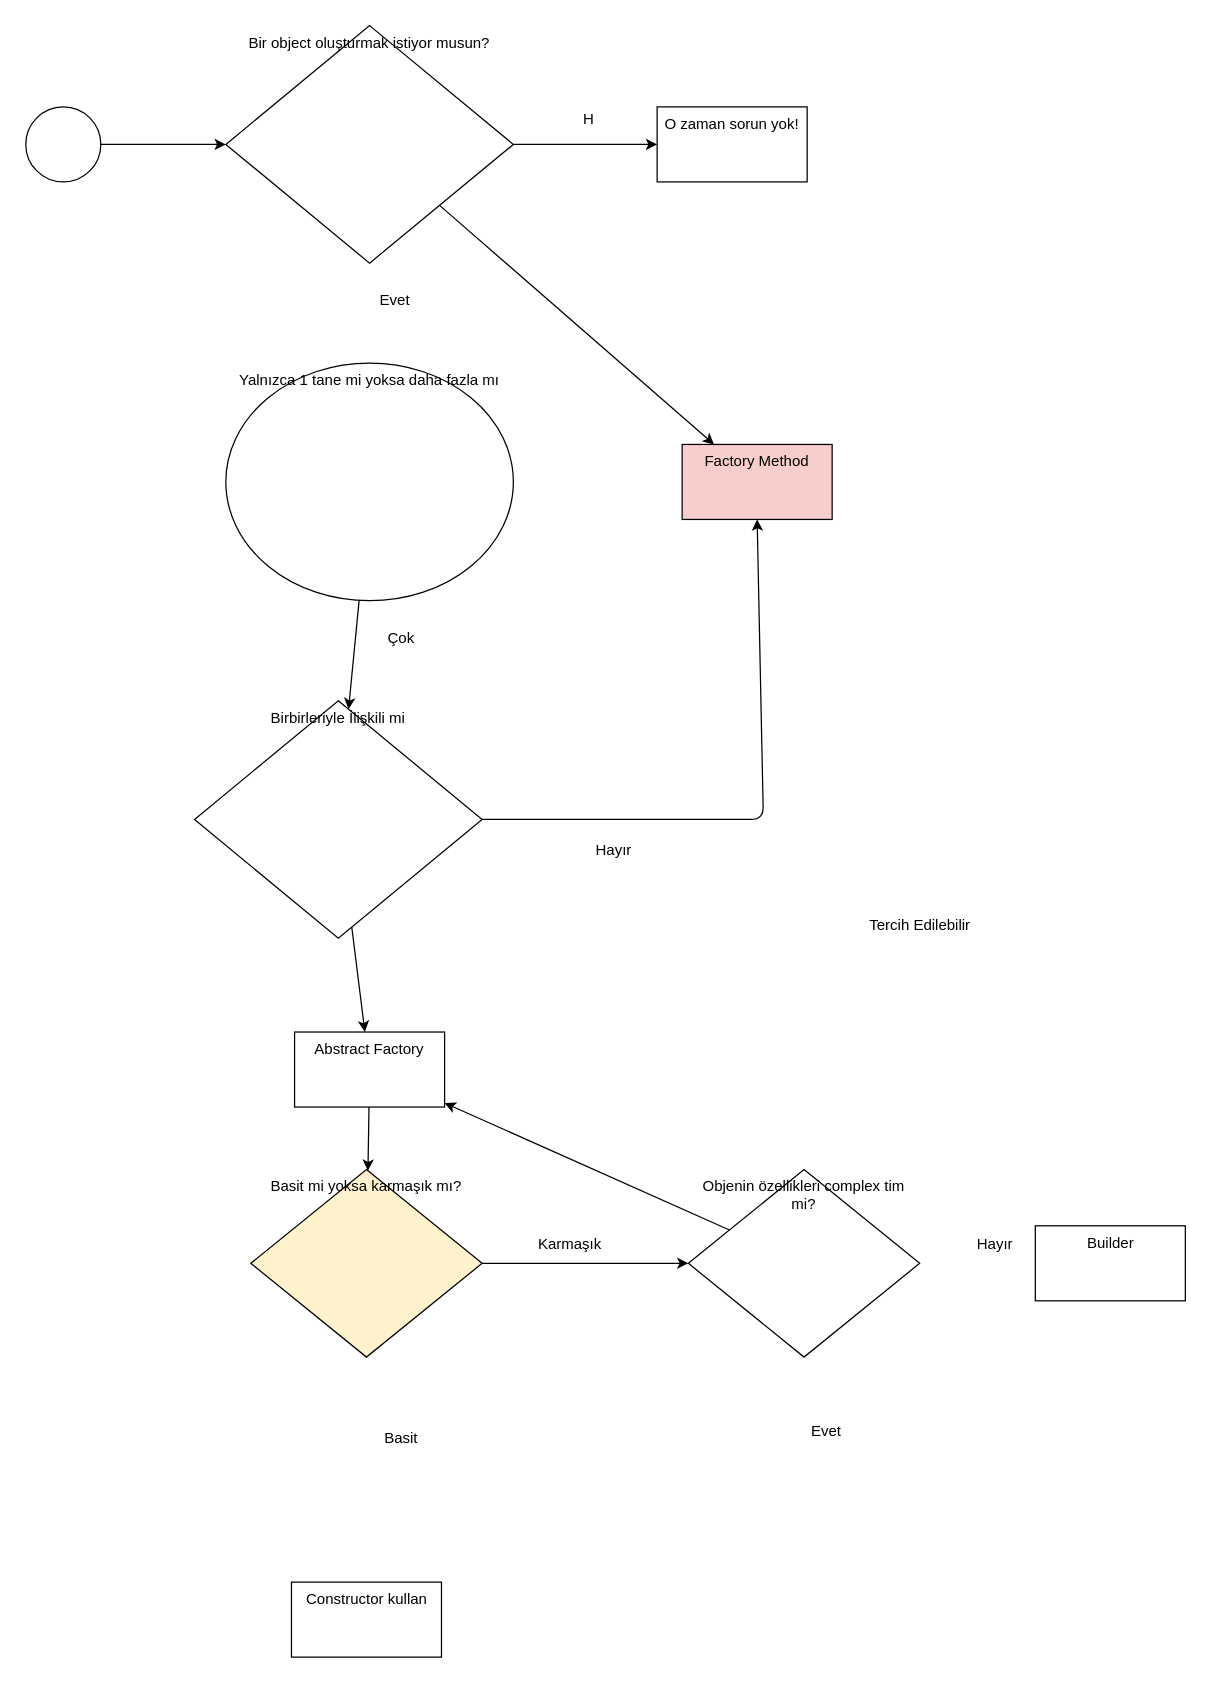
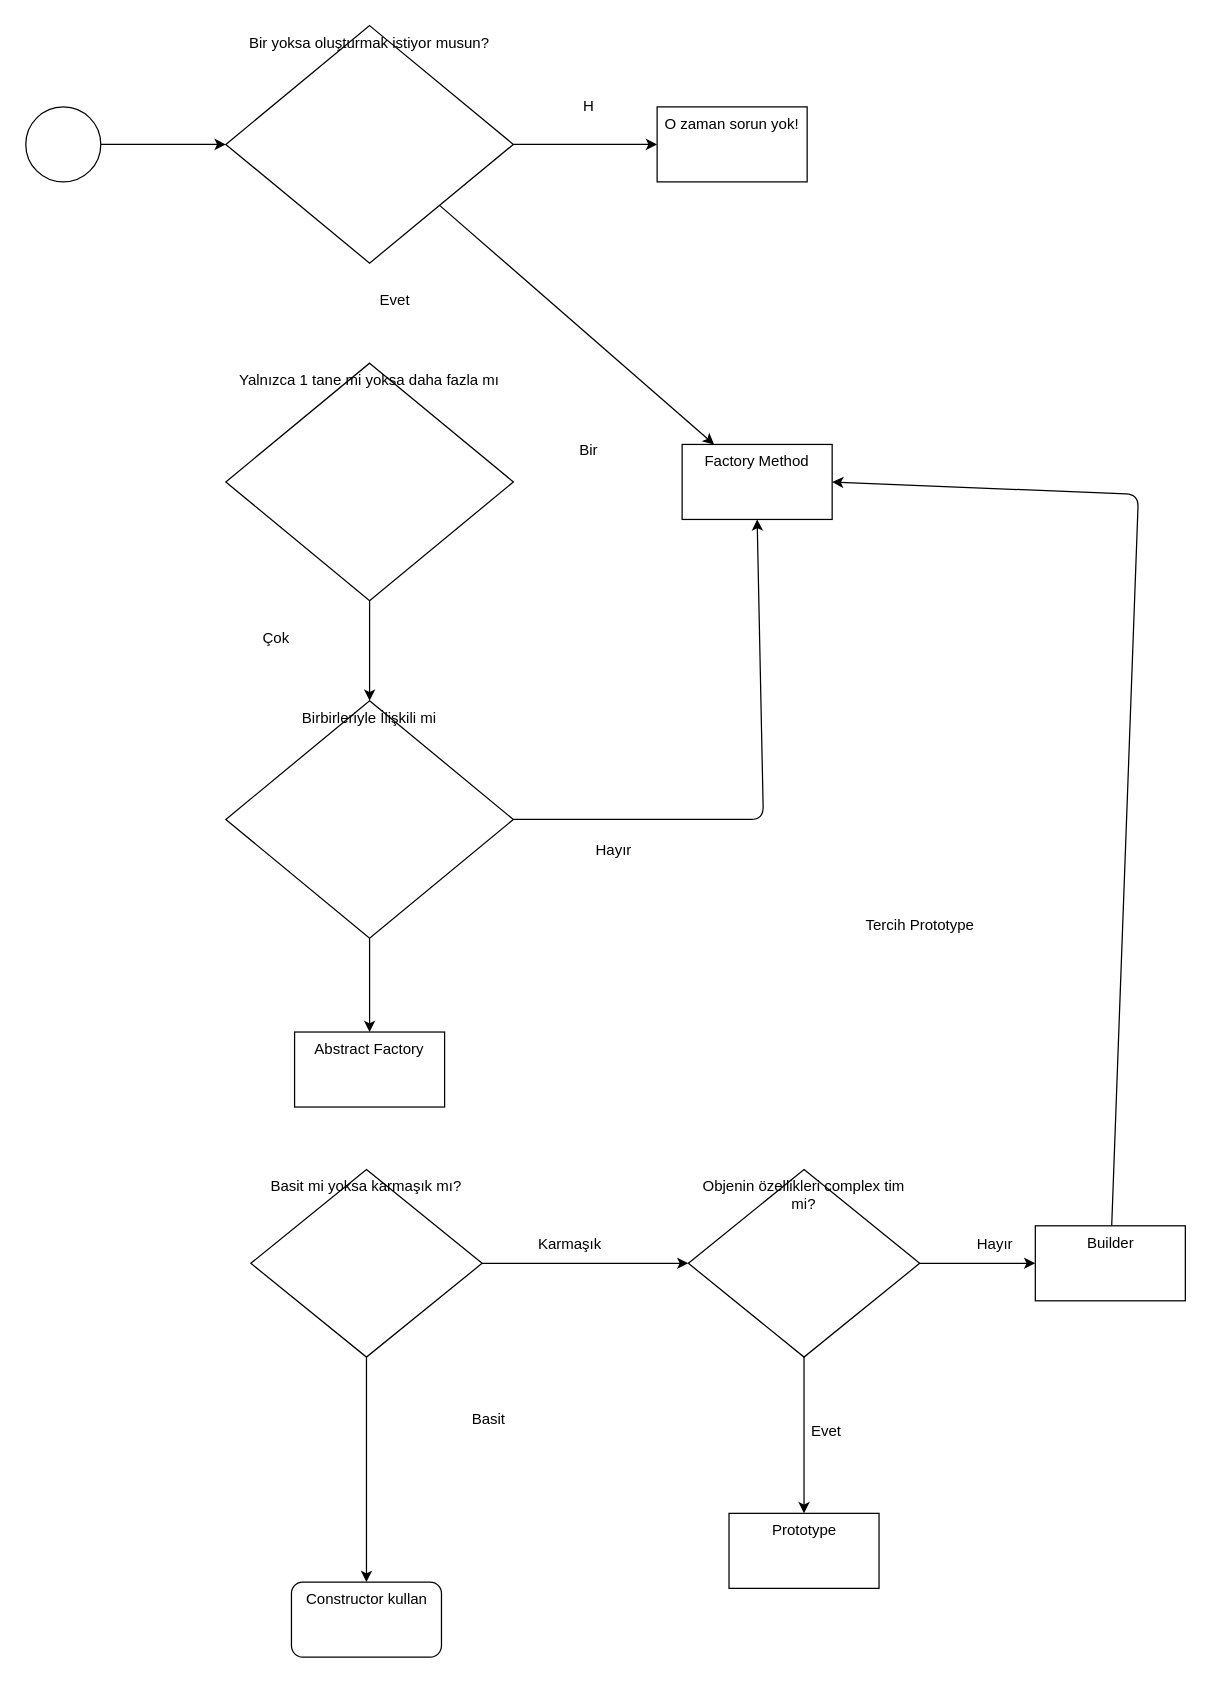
(369, 43) -> (369, 43)
(588, 119) -> (588, 107)
none -> (588, 451)
(369, 482) -> (369, 482)
(757, 482) -> (757, 482)
(401, 638) -> (276, 638)
none -> (1130, 717)
(338, 819) -> (369, 819)
(920, 926) -> (920, 926)
(368, 1134) -> none
(591, 1168) -> (973, 1263)
(366, 1263) -> (366, 1263)
none -> (804, 1431)
(401, 1438) -> (488, 1419)
none -> (366, 1465)
none -> (804, 1551)
(366, 1619) -> (366, 1619)
